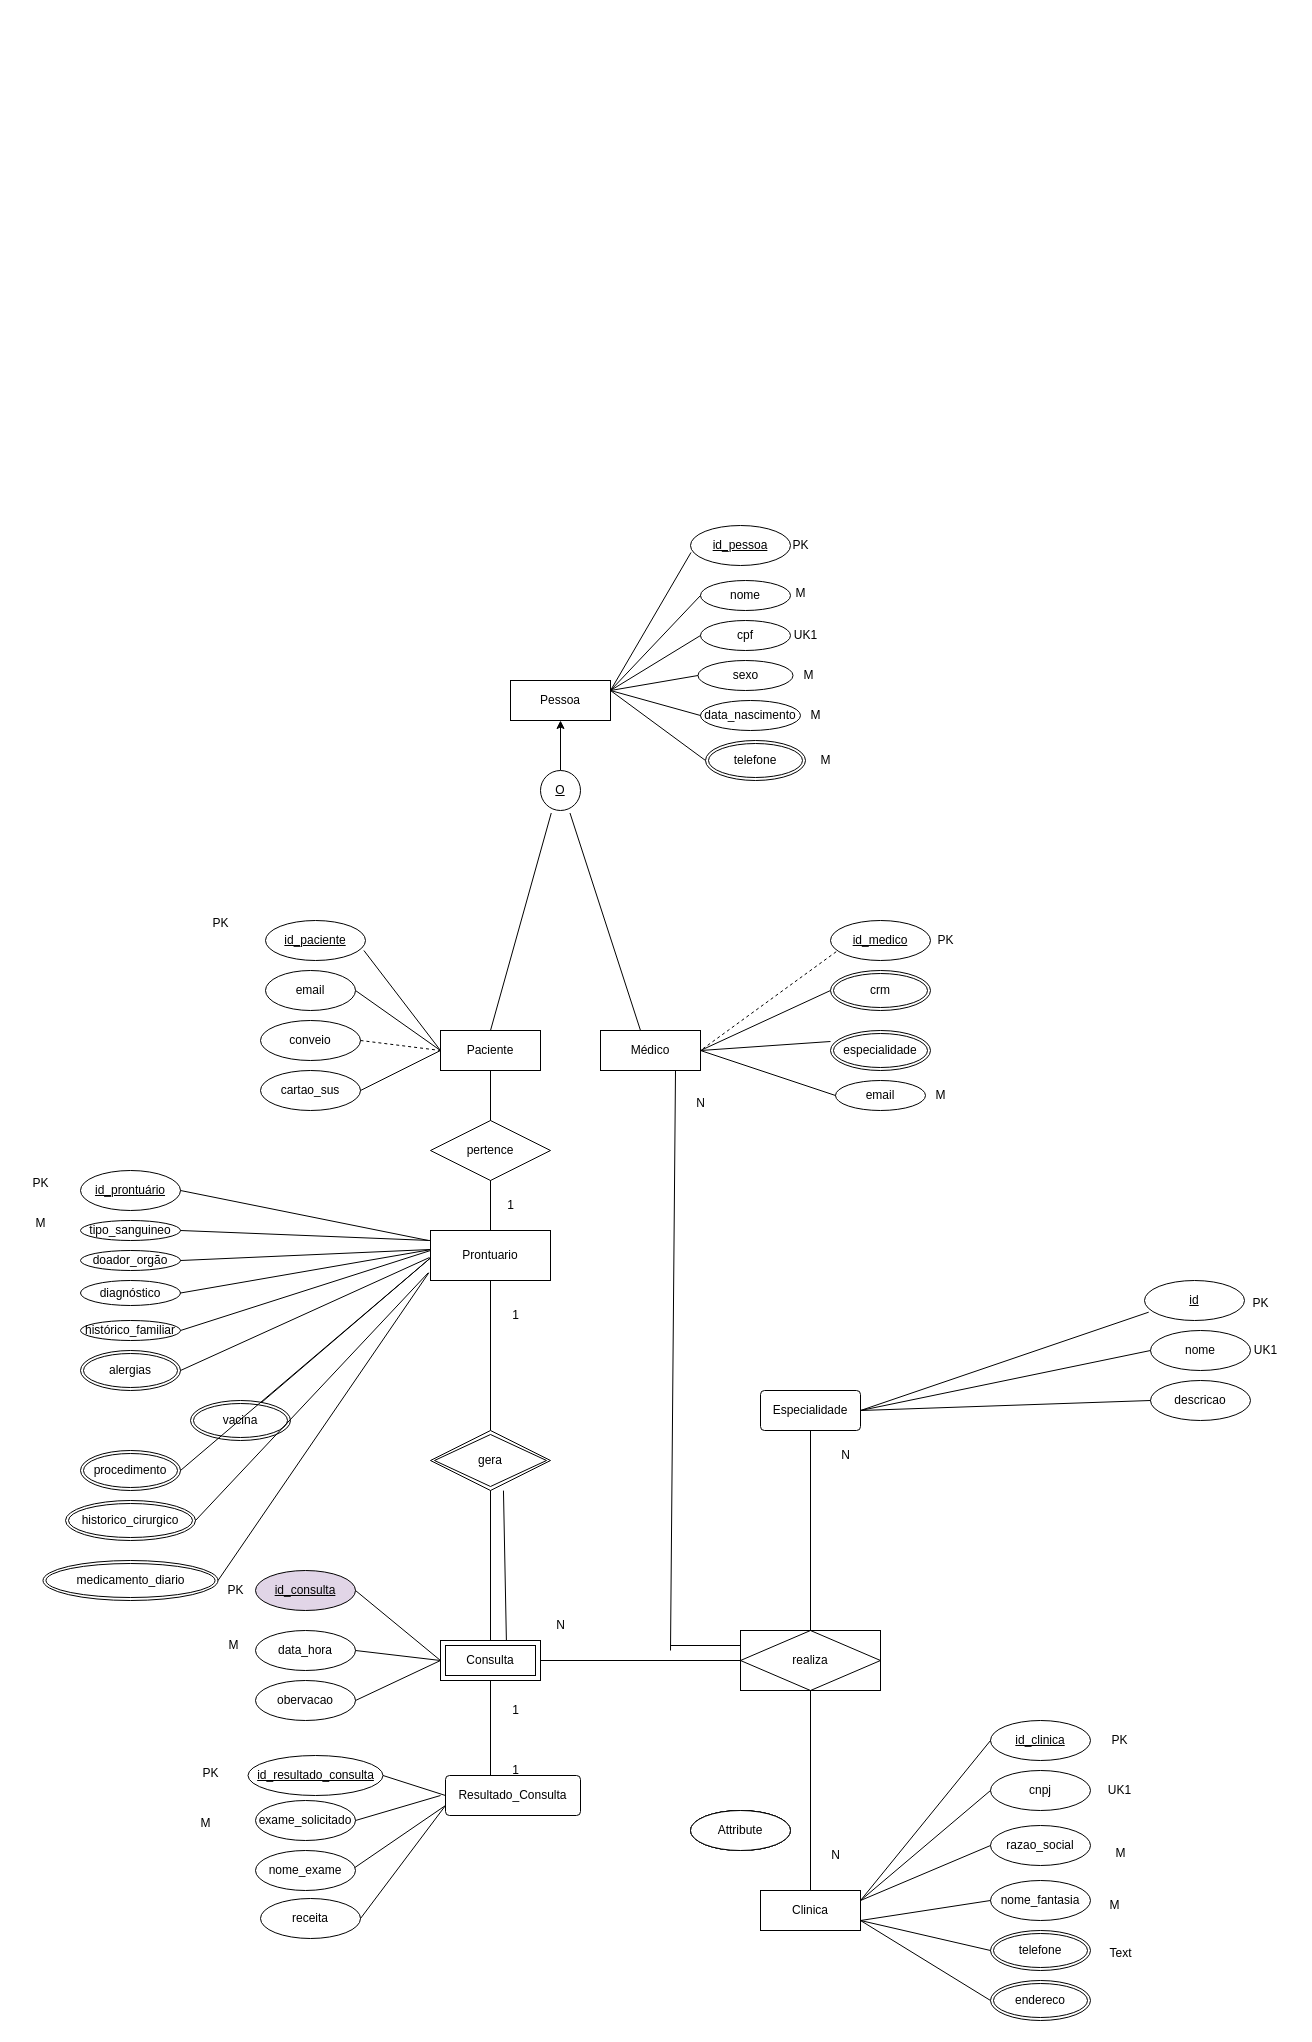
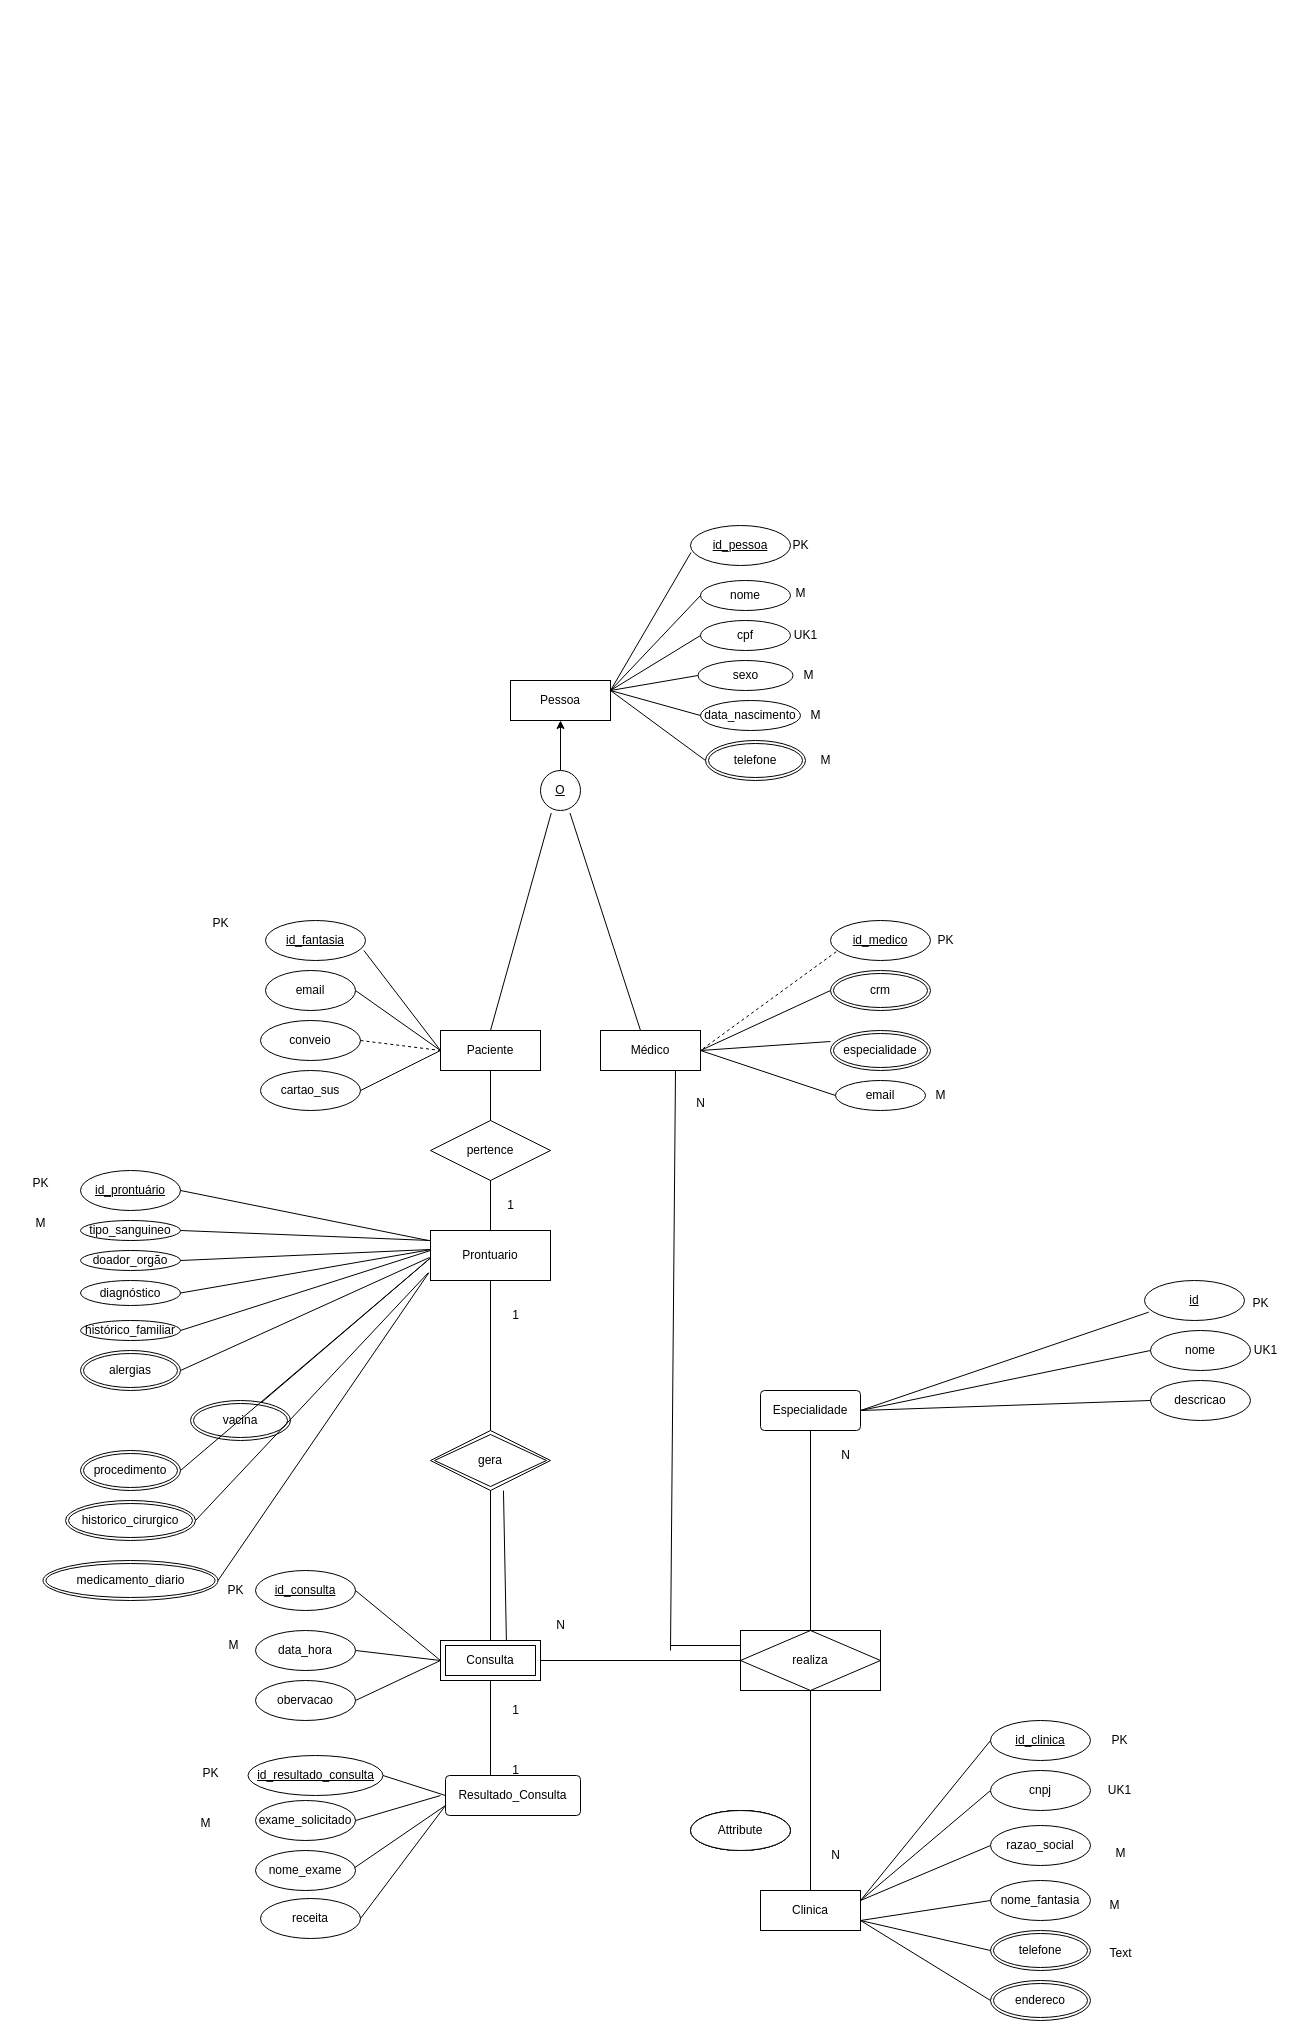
(316, 941) -> (316, 941)
(306, 1591) -> (306, 1591)
